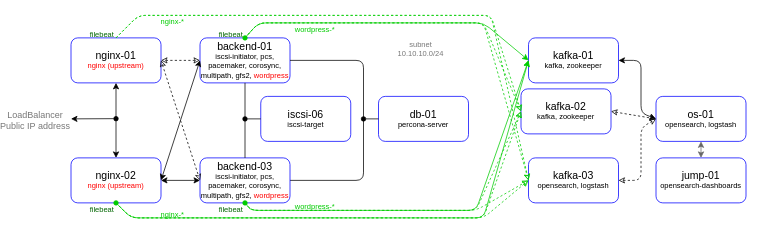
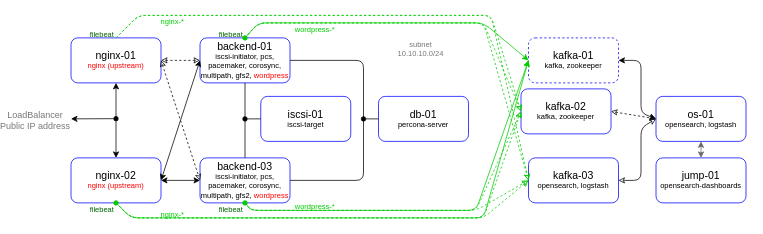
(573, 60) -> (573, 60)
(306, 119) -> (306, 119)
(641, 157) -> (641, 157)
